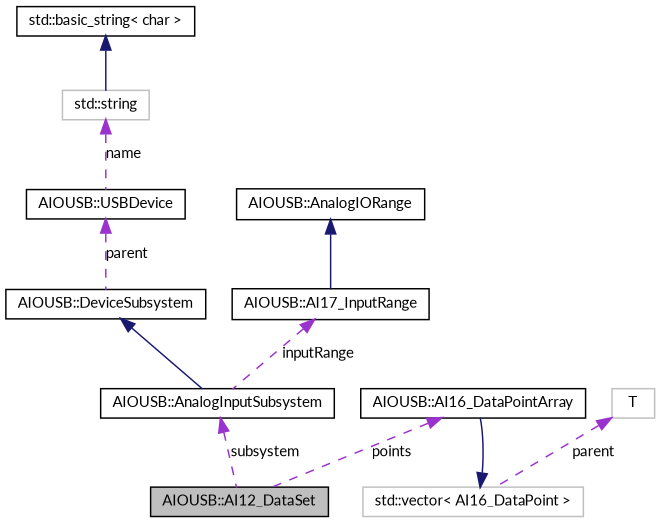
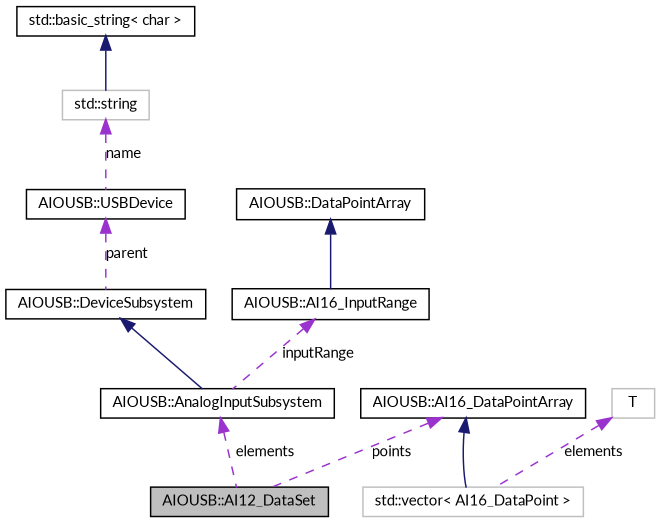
(331, 204) -> (331, 204)
(331, 304) -> (331, 304)
(483, 445) -> (463, 460)
(265, 453) -> (265, 453)
(594, 453) -> (594, 453)
